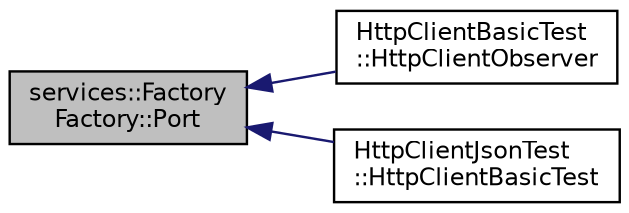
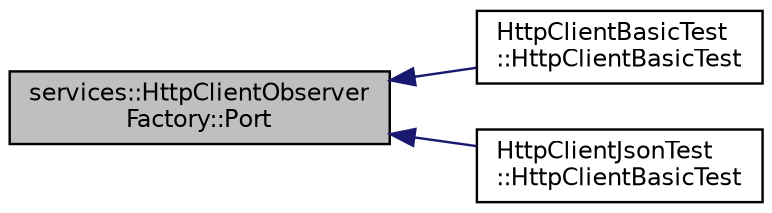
(477, 47) -> (620, 47)
(128, 108) -> (200, 108)
